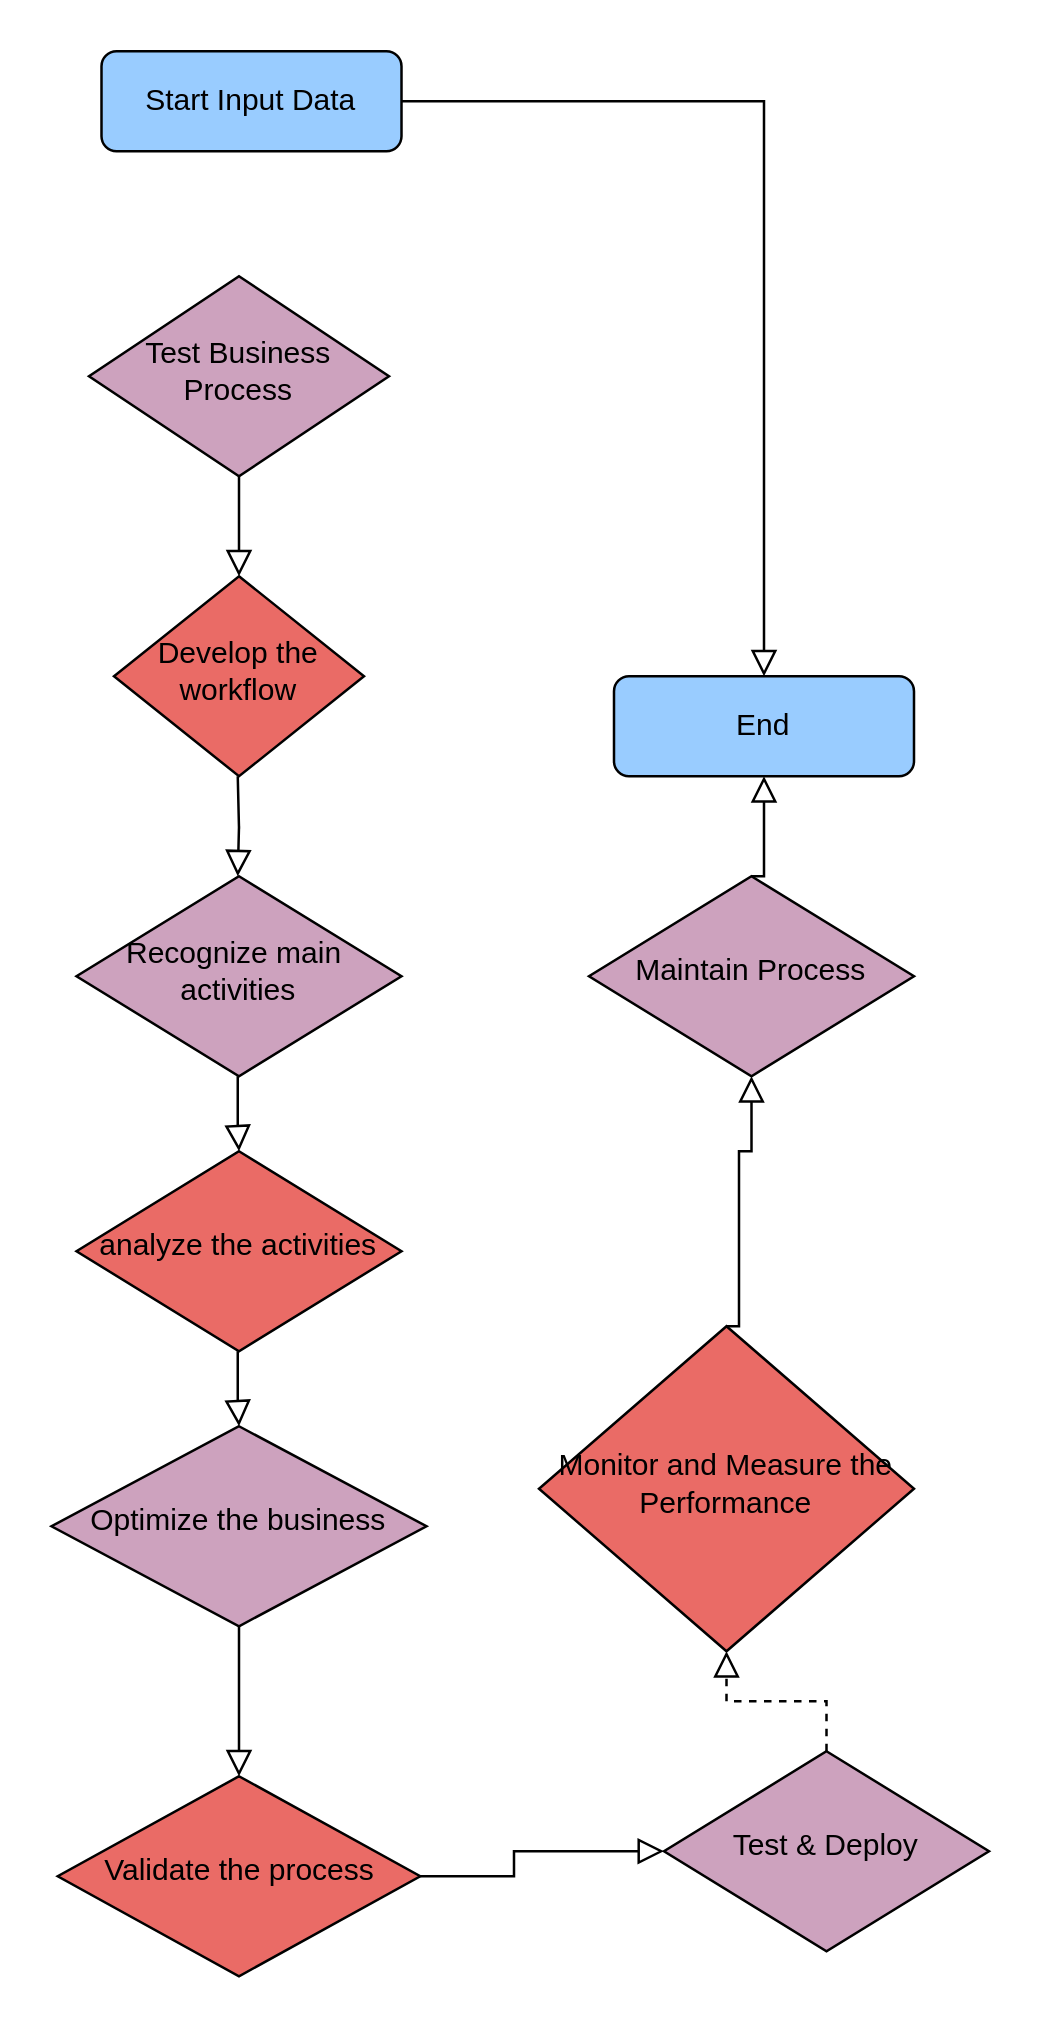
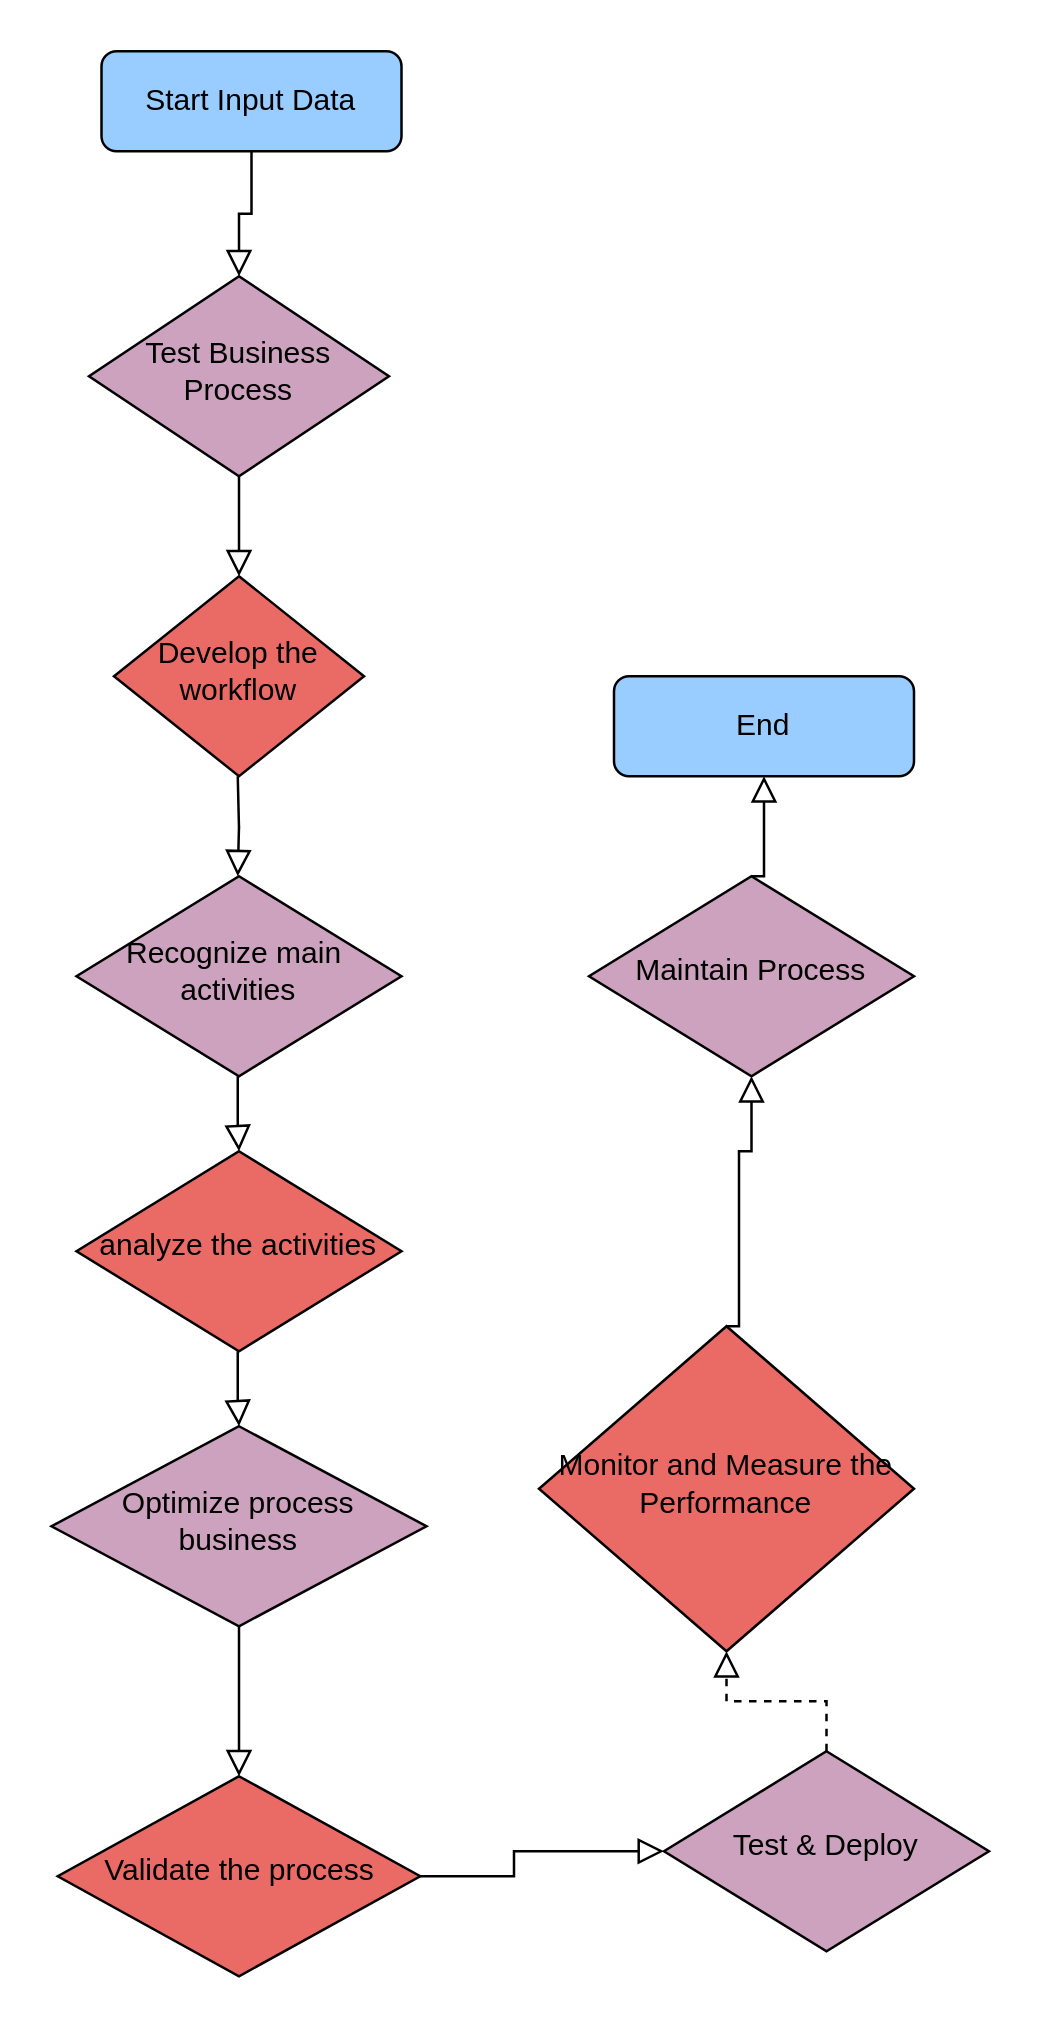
(764, 194) -> (251, 207)
(239, 1521) -> (239, 1521)
